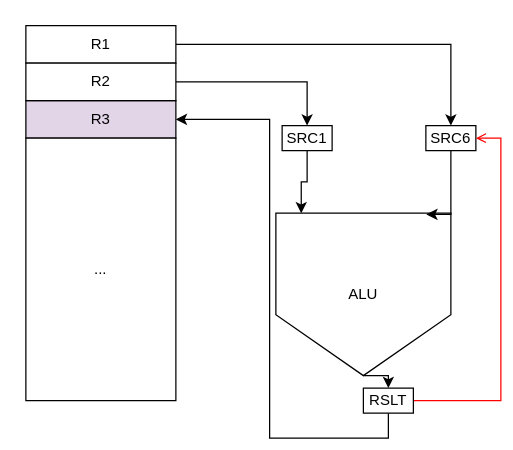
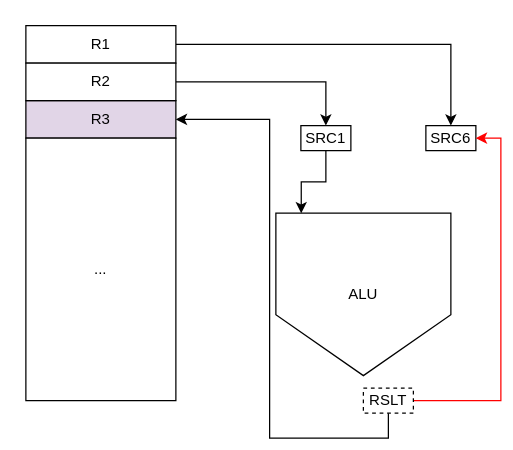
(307, 138) -> (326, 138)
(483, 138) -> (486, 138)
(451, 190) -> none
(377, 376) -> none
(388, 401) -> (388, 401)
